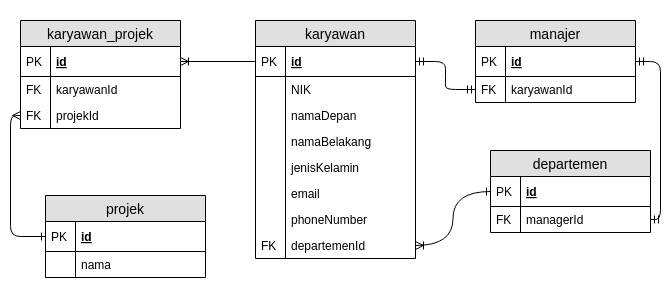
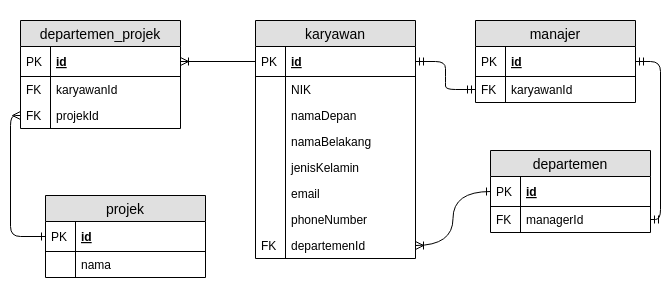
(100, 34) -> (100, 34)
